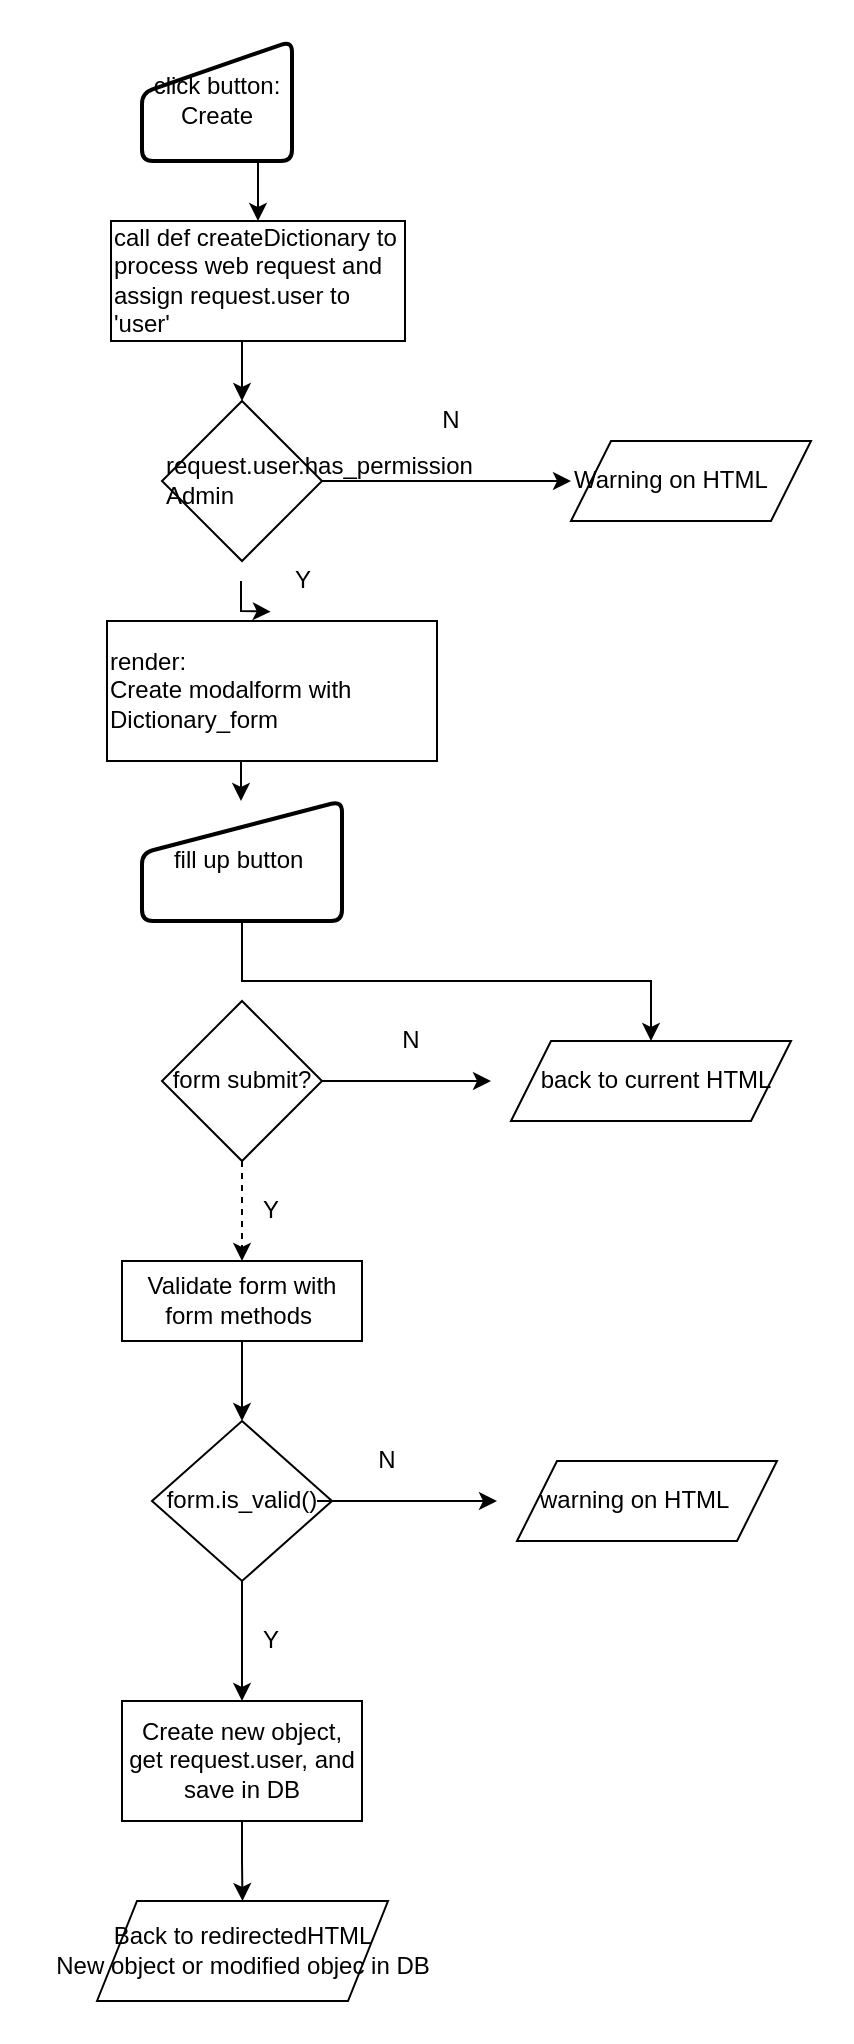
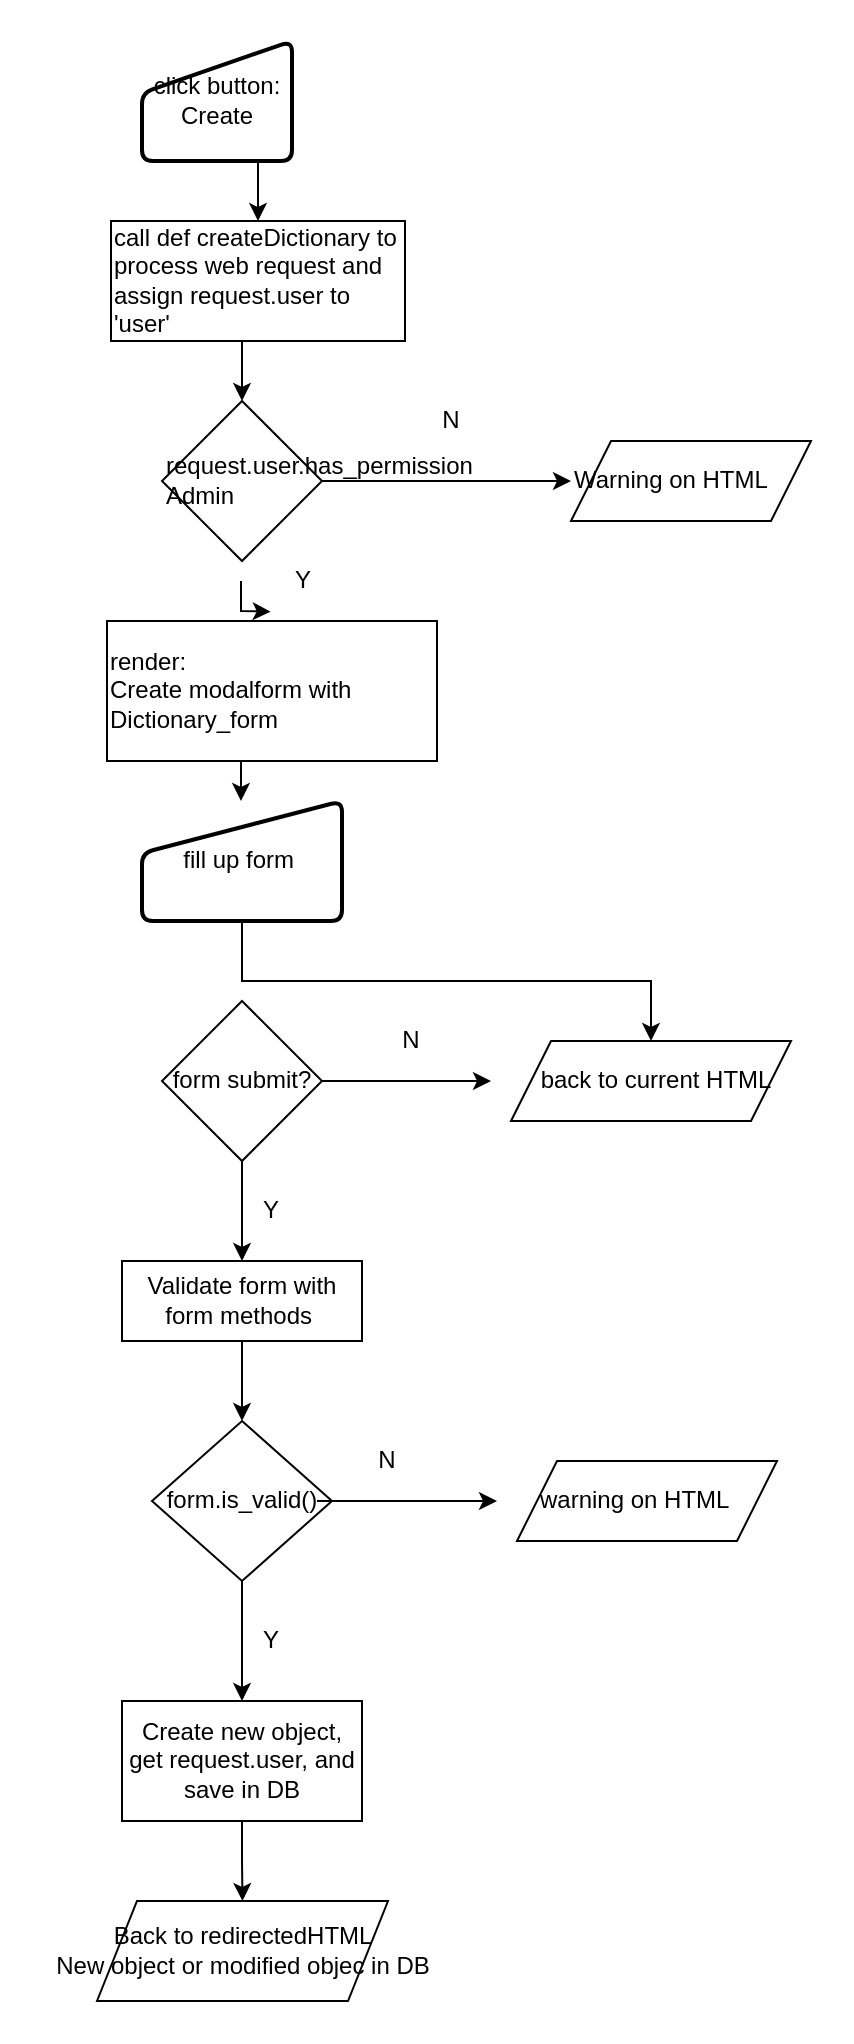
(243, 861) -> (243, 861)
(242, 1205) -> (242, 1205)
